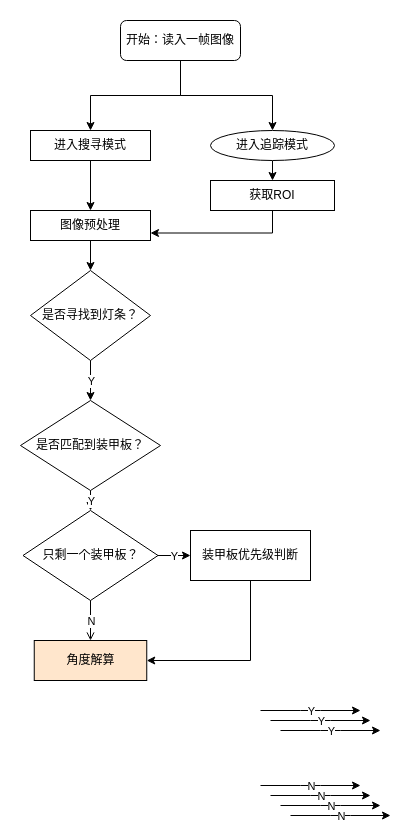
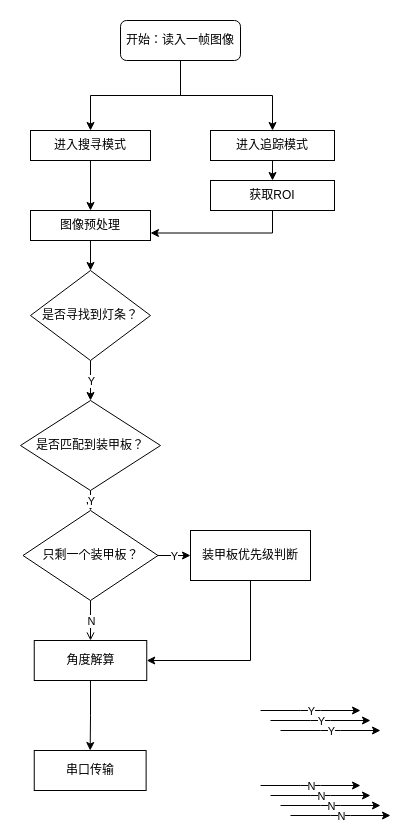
(273, 146) -> (273, 146)
(91, 661) -> (91, 661)
none -> (91, 712)
none -> (90, 771)
